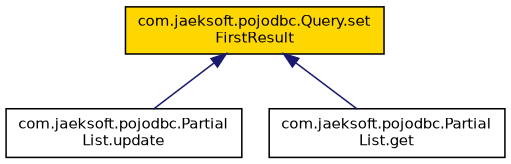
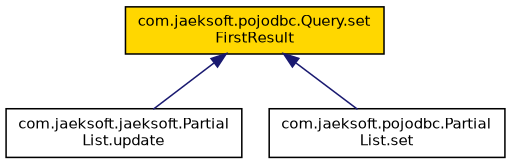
(124, 133) -> (124, 133)
(387, 133) -> (387, 133)
